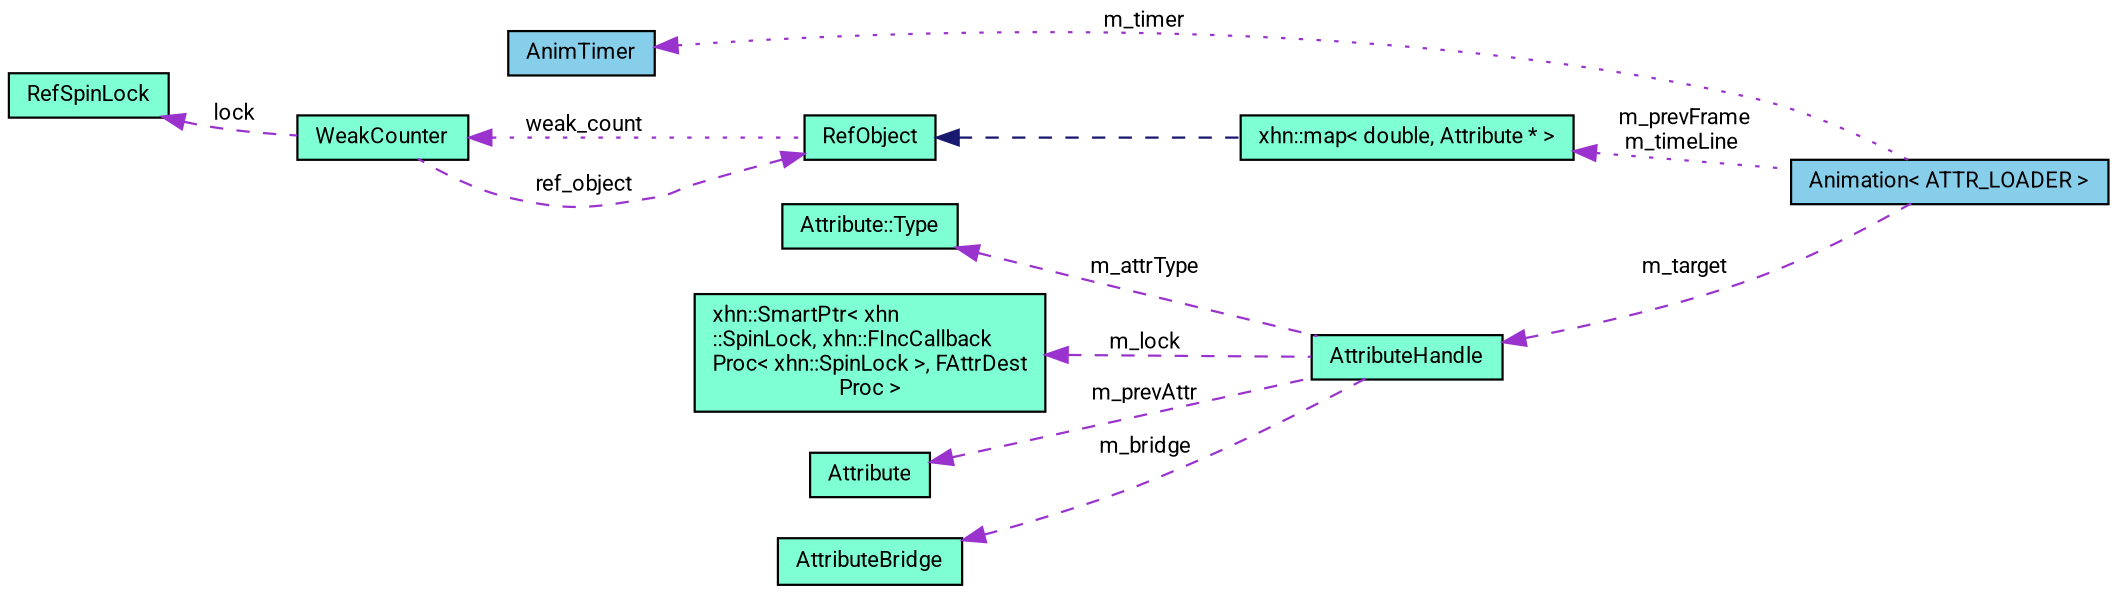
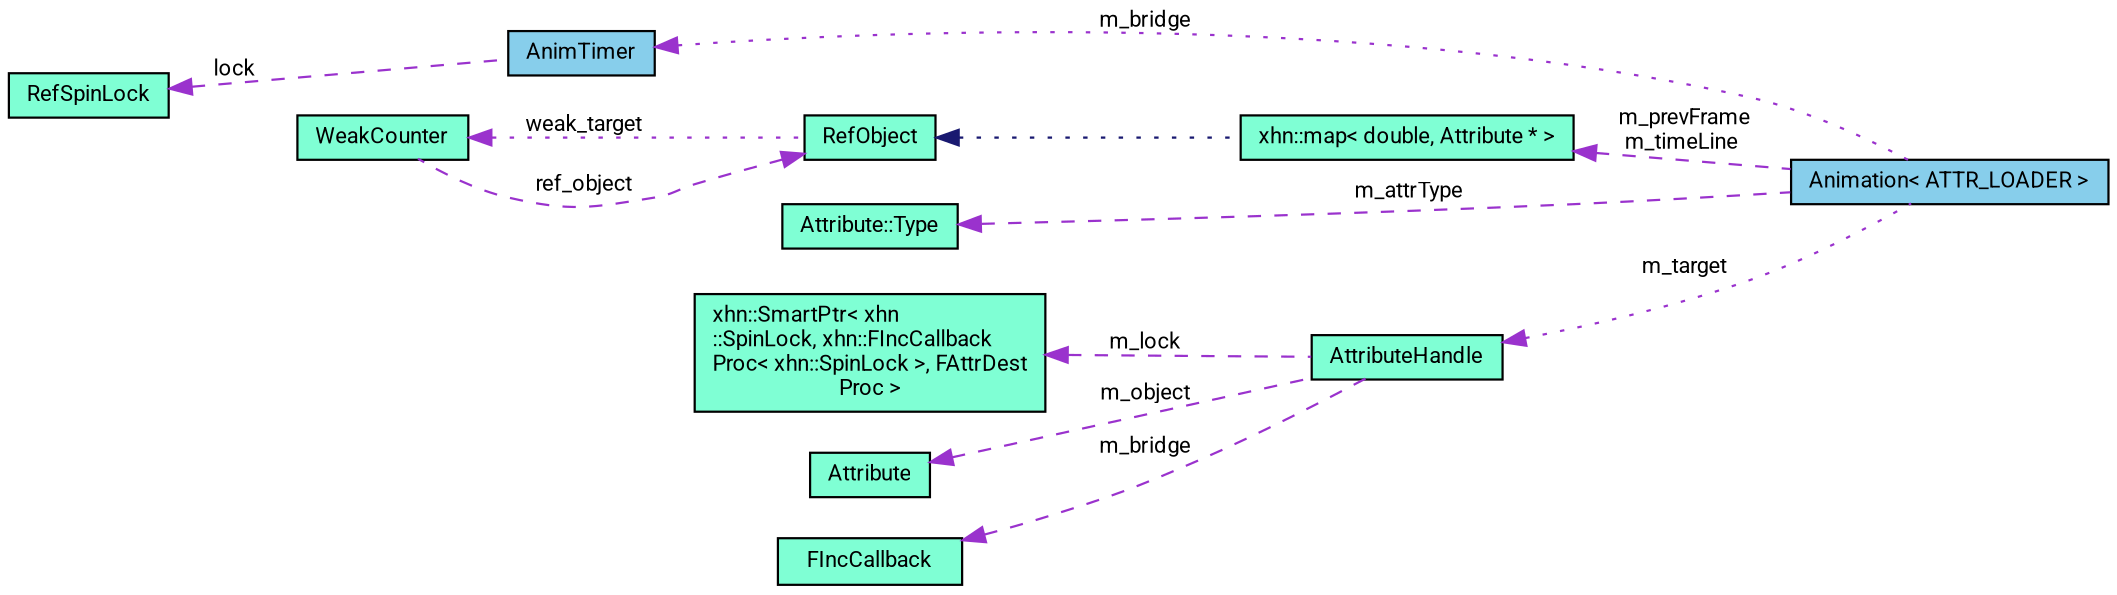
(1143, 21) -> (1143, 21)
(581, 125) -> (581, 125)
(240, 131) -> (350, 73)
(1100, 138) -> (1100, 138)
(1693, 161) -> (1693, 161)
(1725, 289) -> (1725, 289)
(1148, 295) -> (1386, 212)
(1143, 394) -> (1143, 394)
(870, 562) -> (870, 562)
